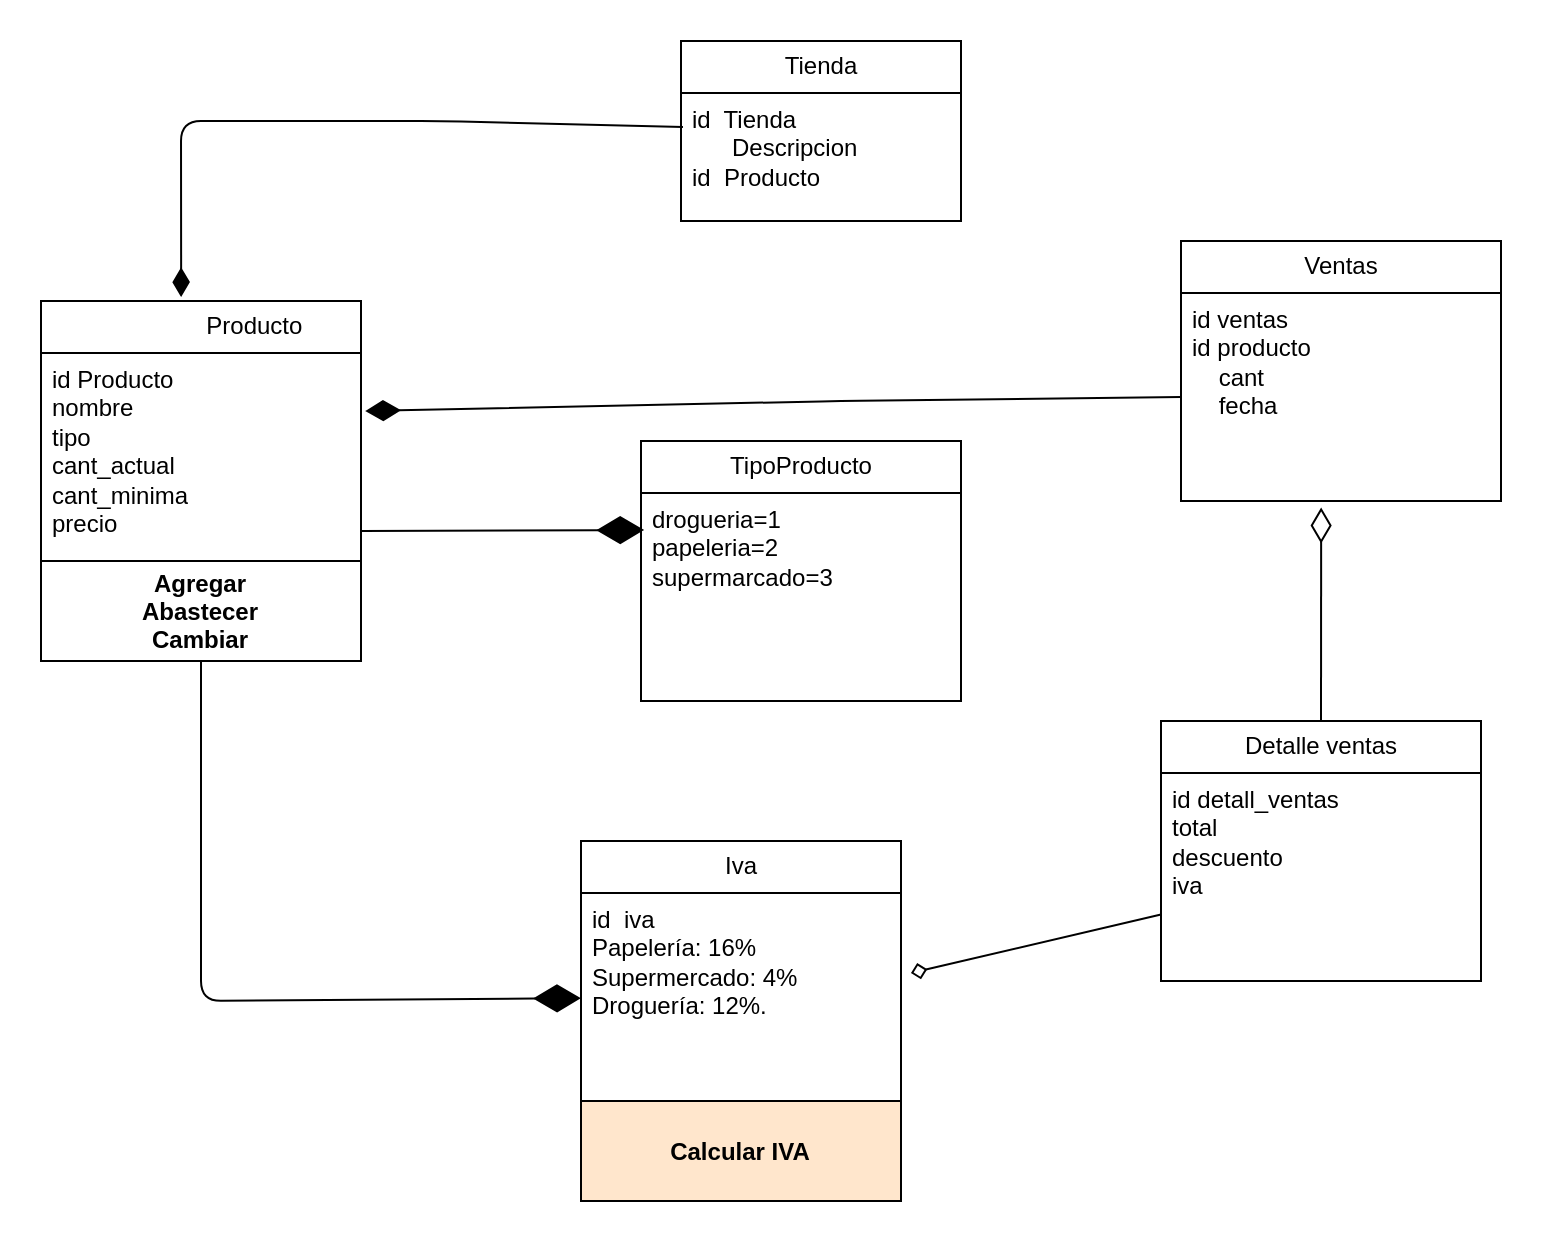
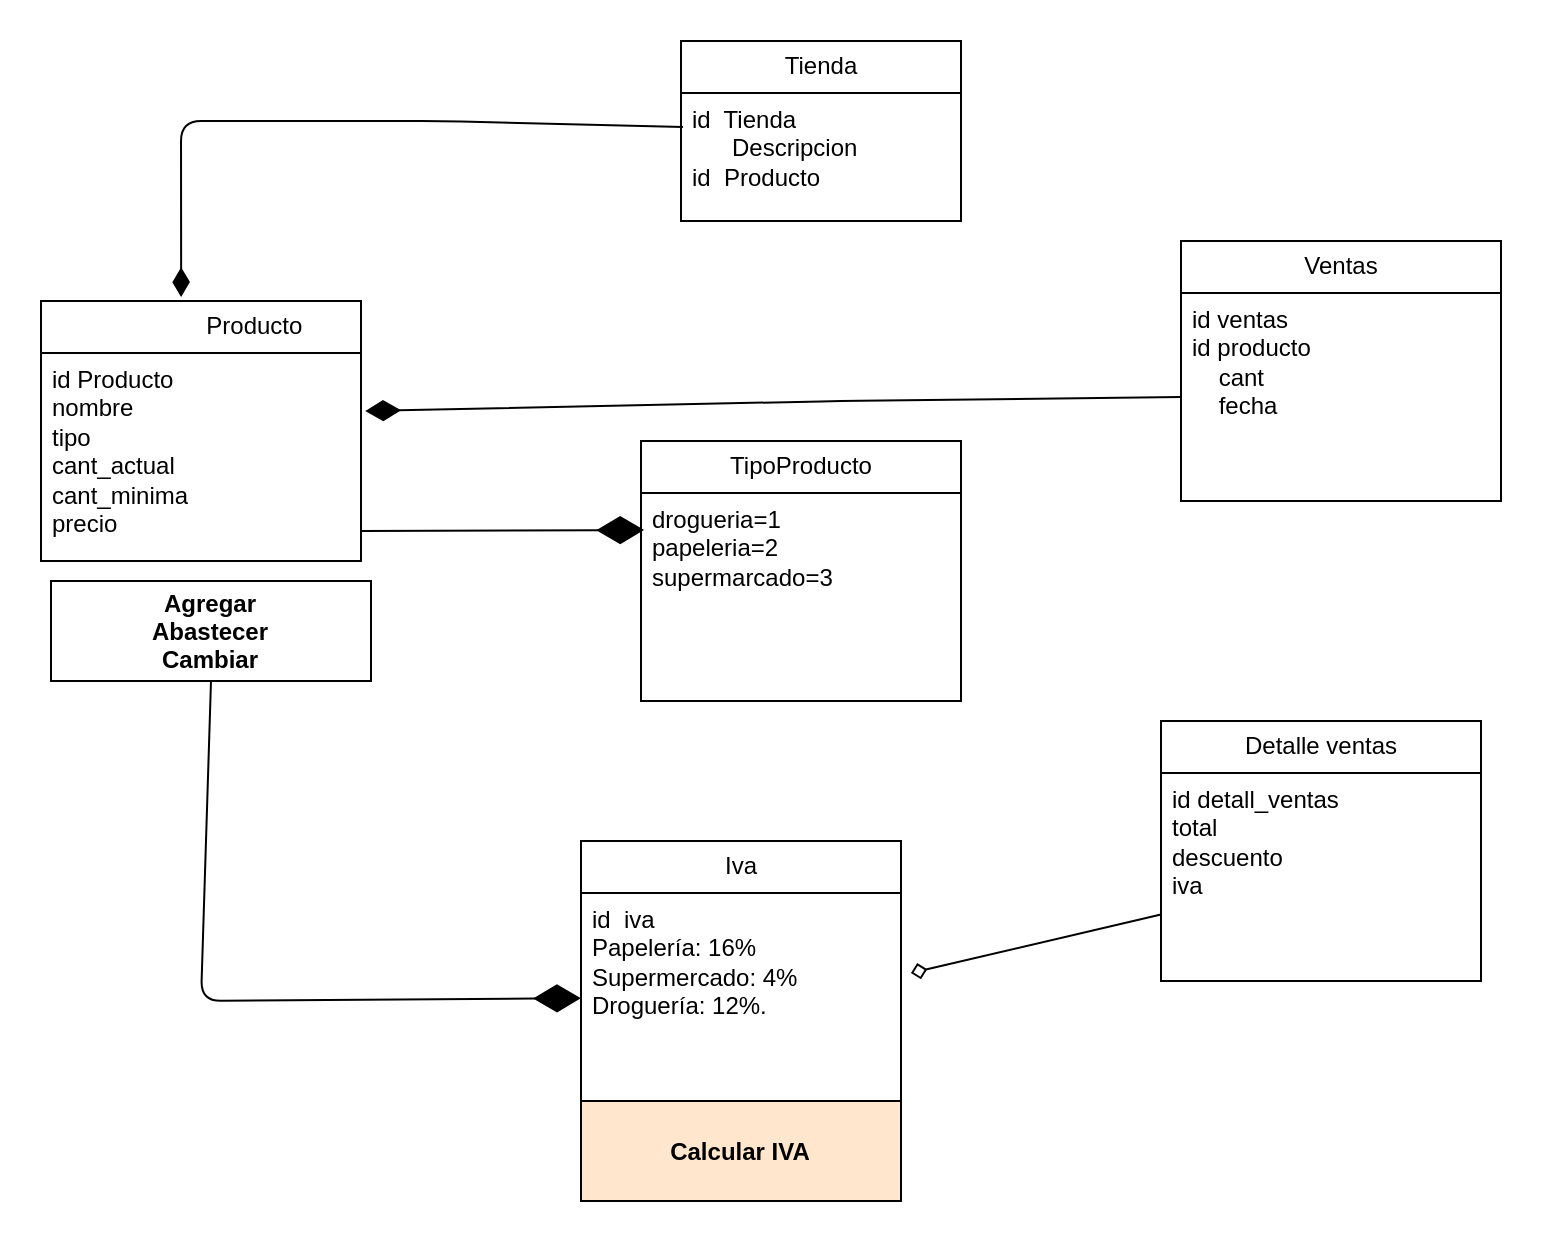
(201, 611) -> (211, 631)
(1321, 630) -> none
